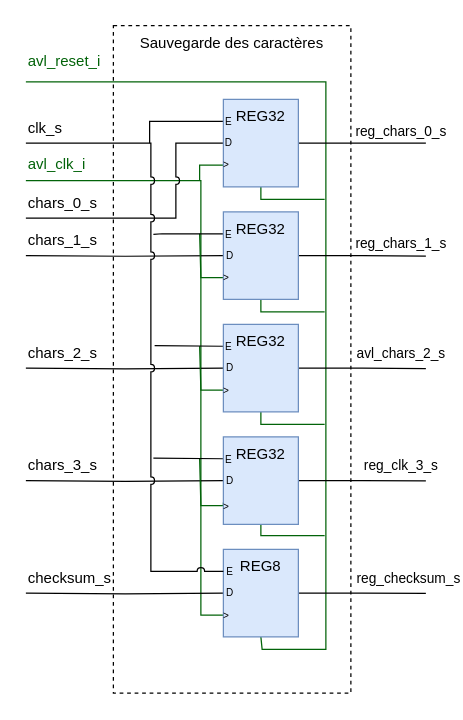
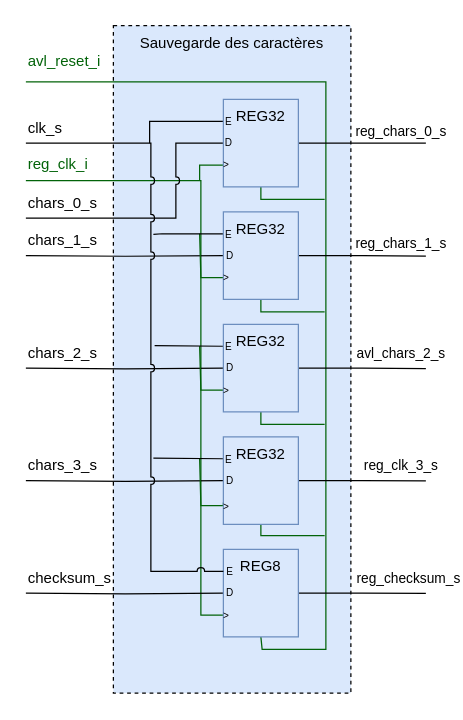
(232, 43) -> (232, 43)
(60, 164) -> (62, 164)
